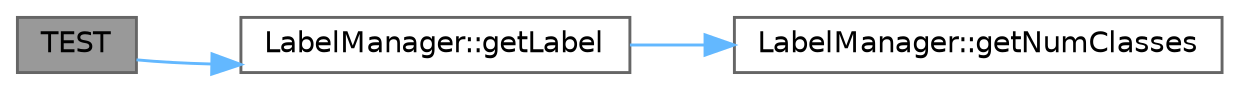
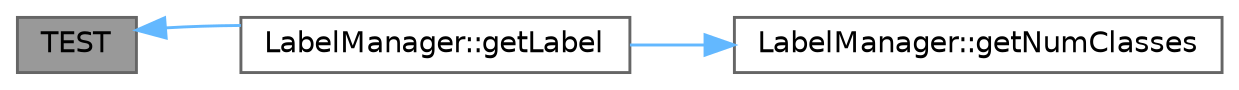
(174, 63) -> (203, 26)
